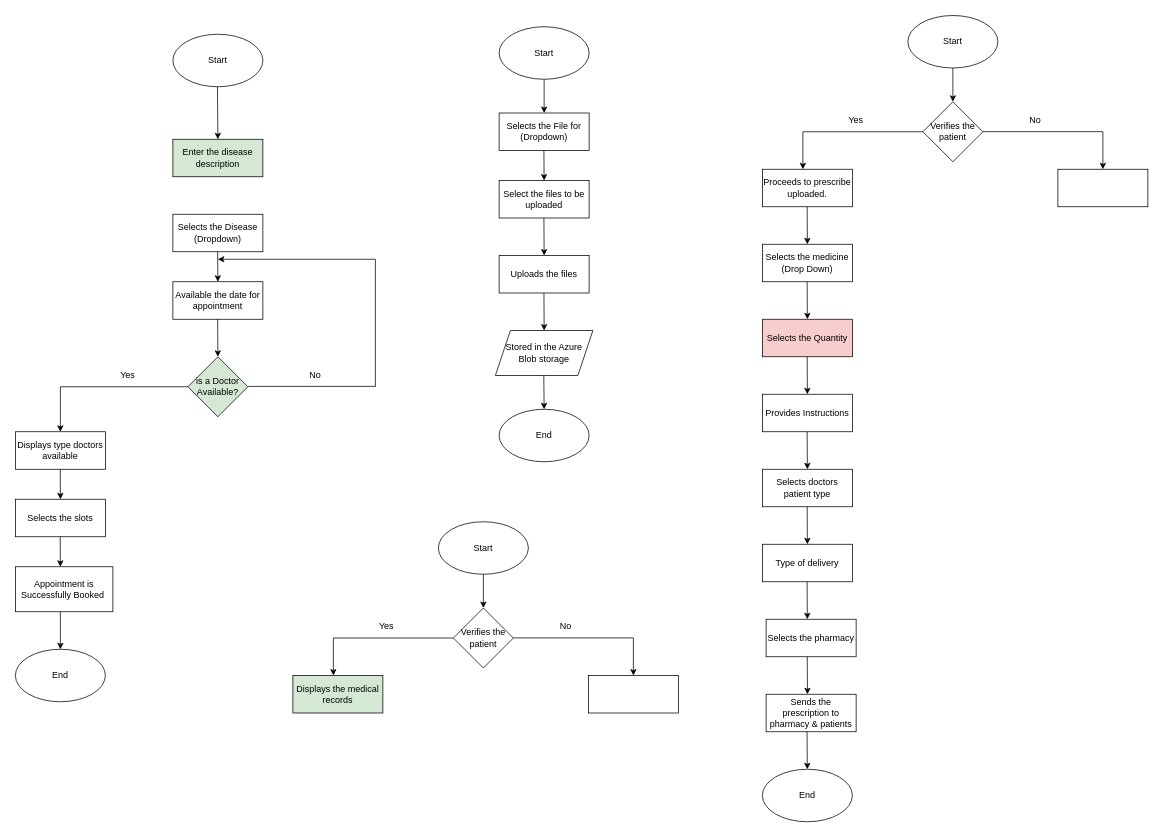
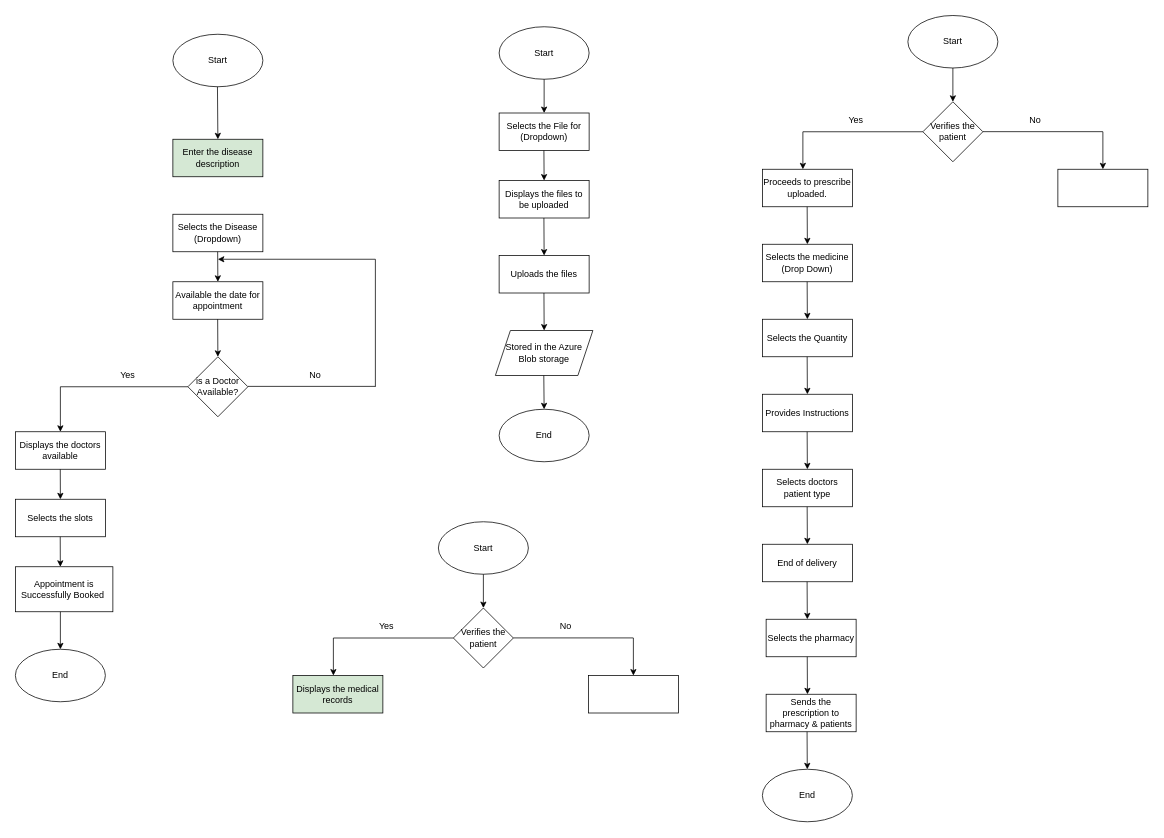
(544, 199) -> (544, 199)
(807, 338) -> (807, 338)
(218, 387) -> (218, 387)
(60, 450) -> (60, 450)
(807, 563) -> (807, 563)
